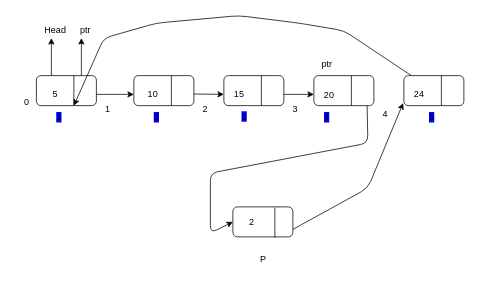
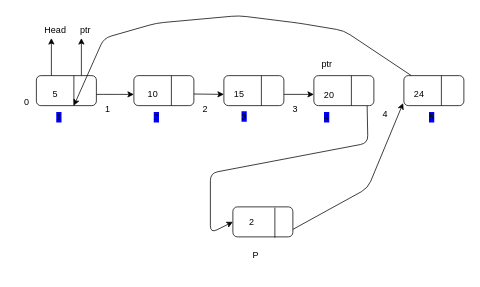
(263, 259) -> (255, 255)
